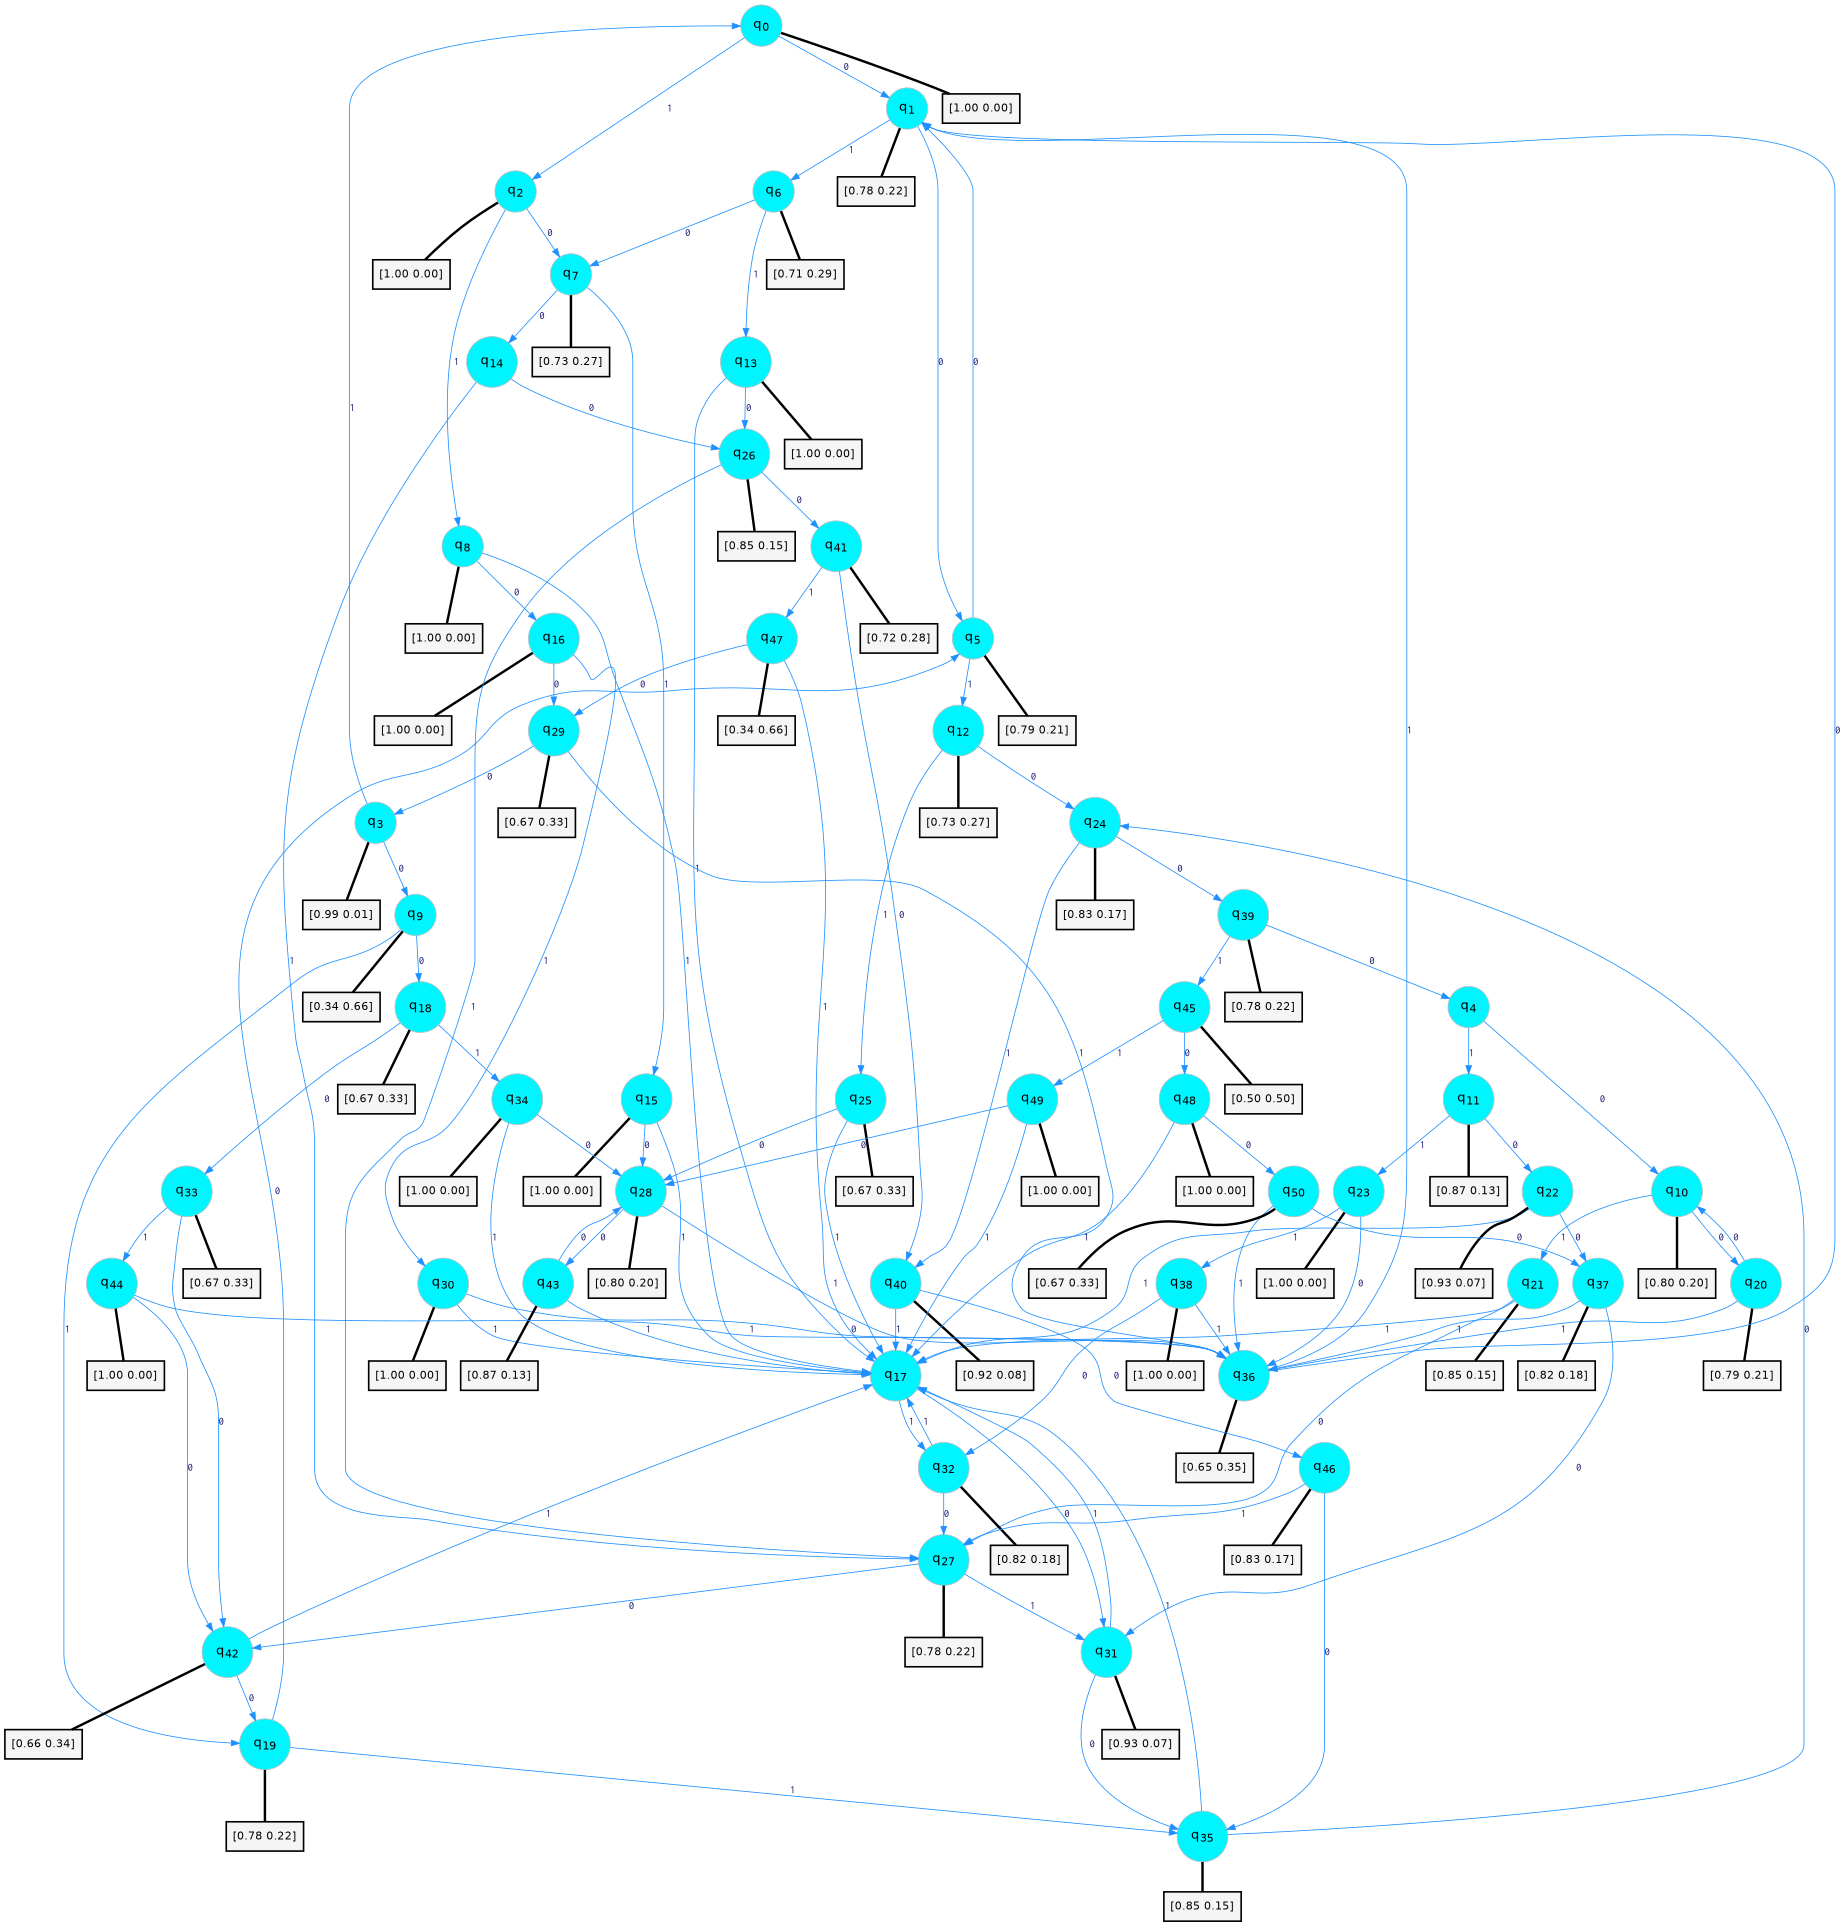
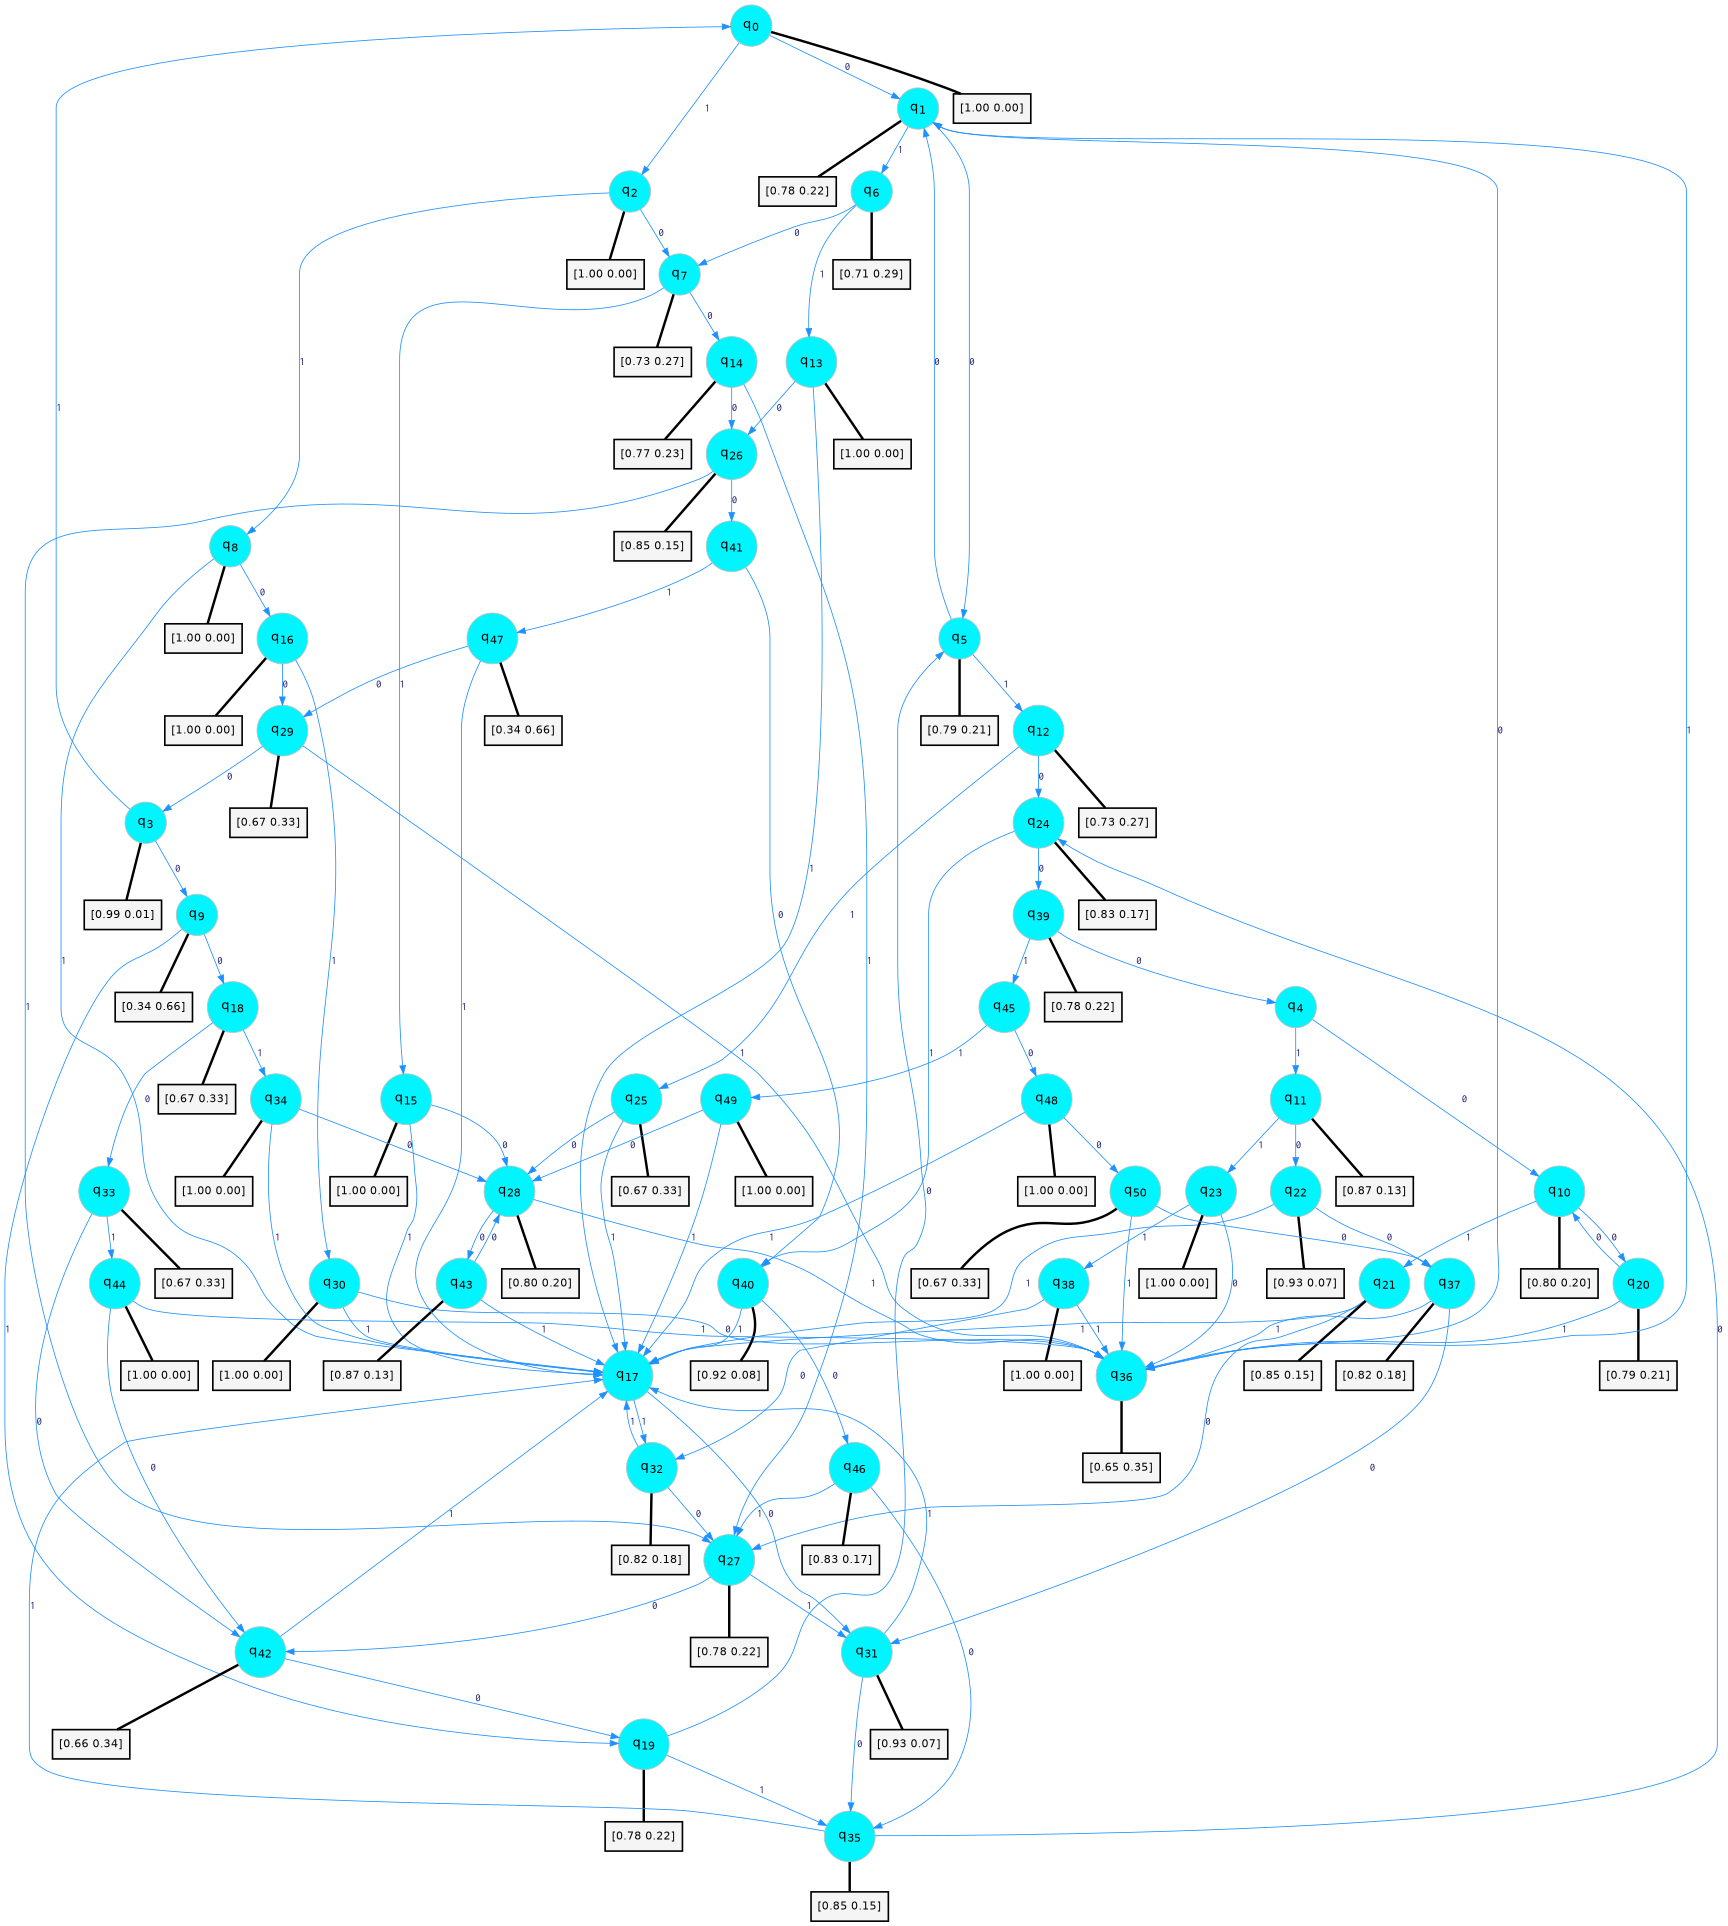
none -> (653, 454)
(899, 638) -> none
(1264, 1099) -> none
